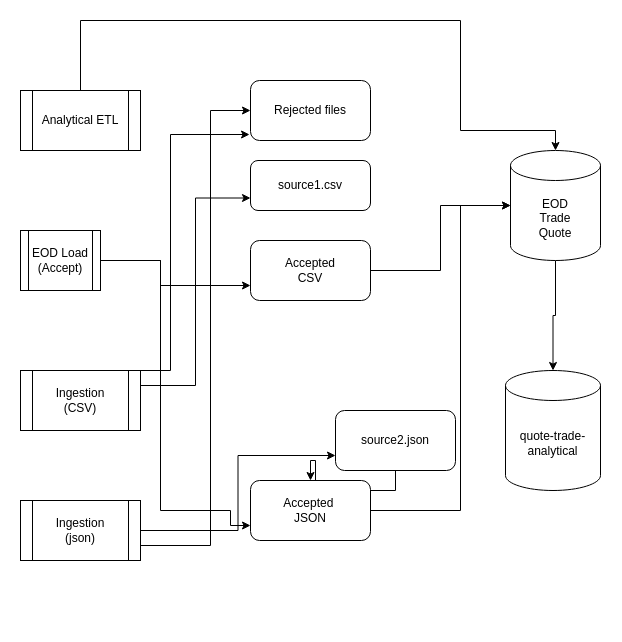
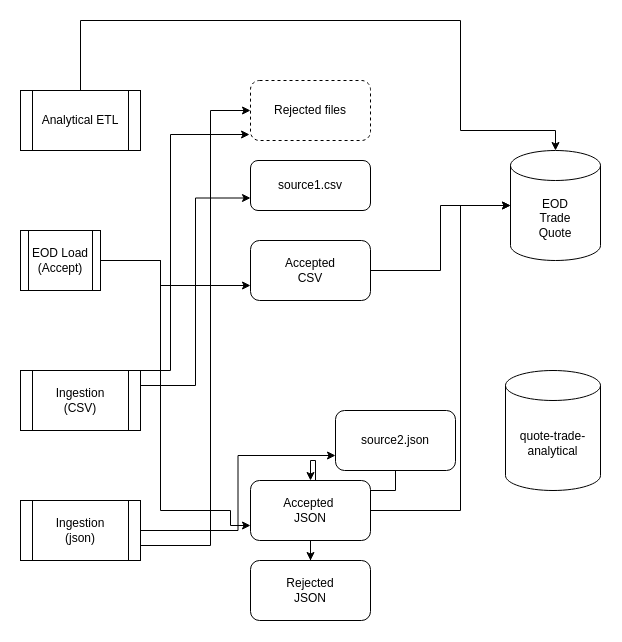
(311, 111) -> (311, 111)
(556, 313) -> none
none -> (311, 555)
none -> (311, 591)
